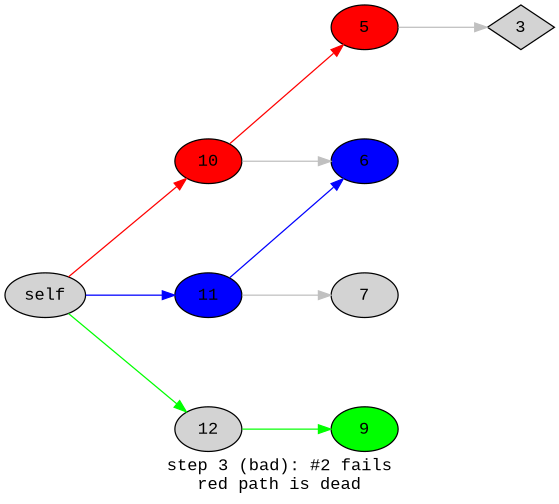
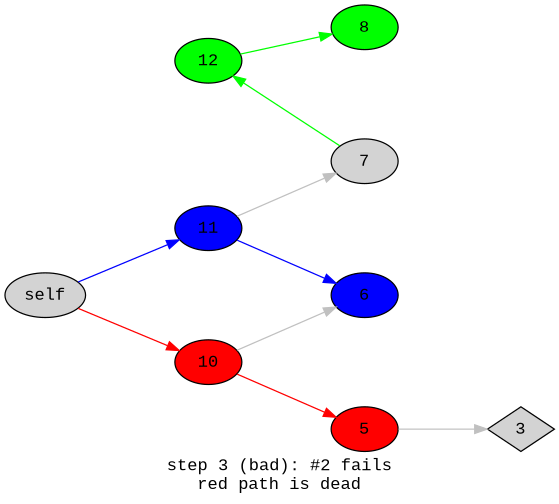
(123, 359) -> (292, 114)
(208, 429) -> (208, 61)
(365, 429) -> (365, 27)
